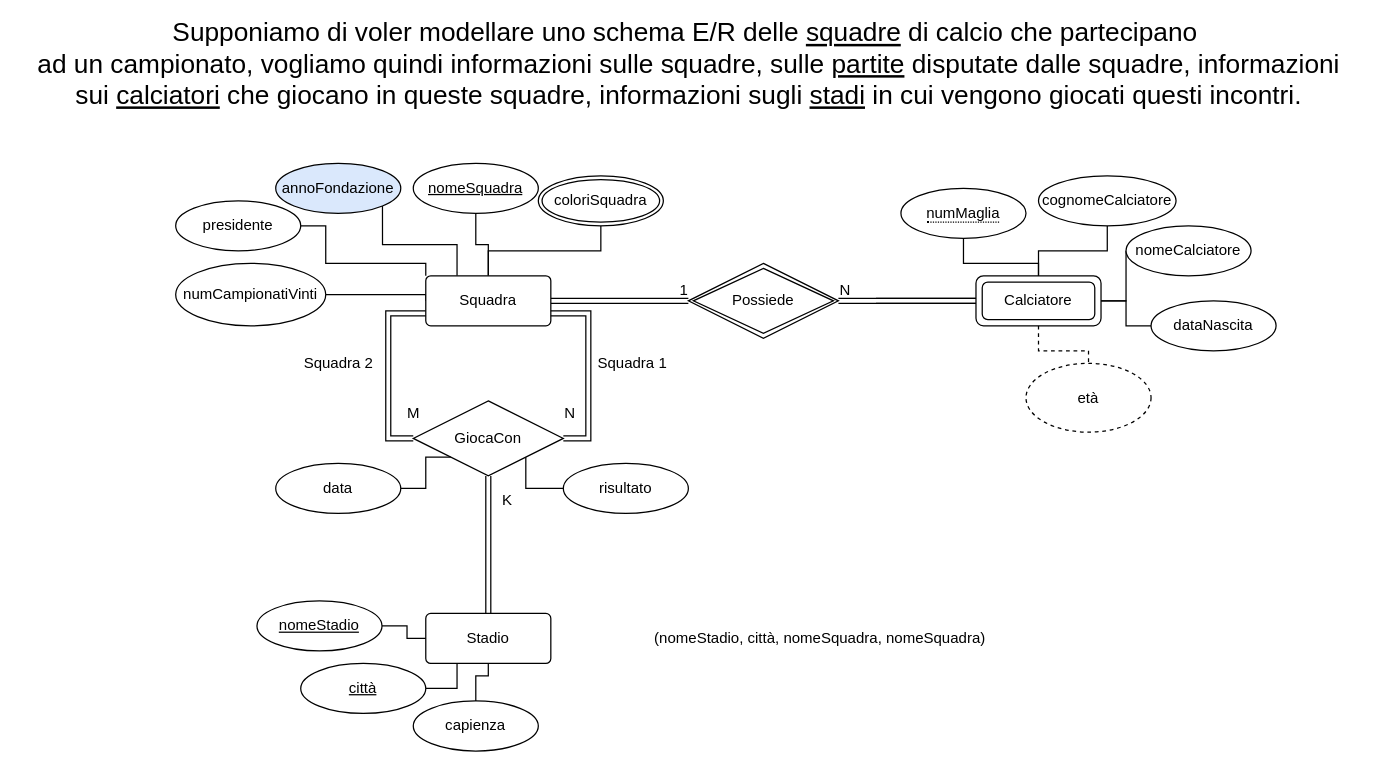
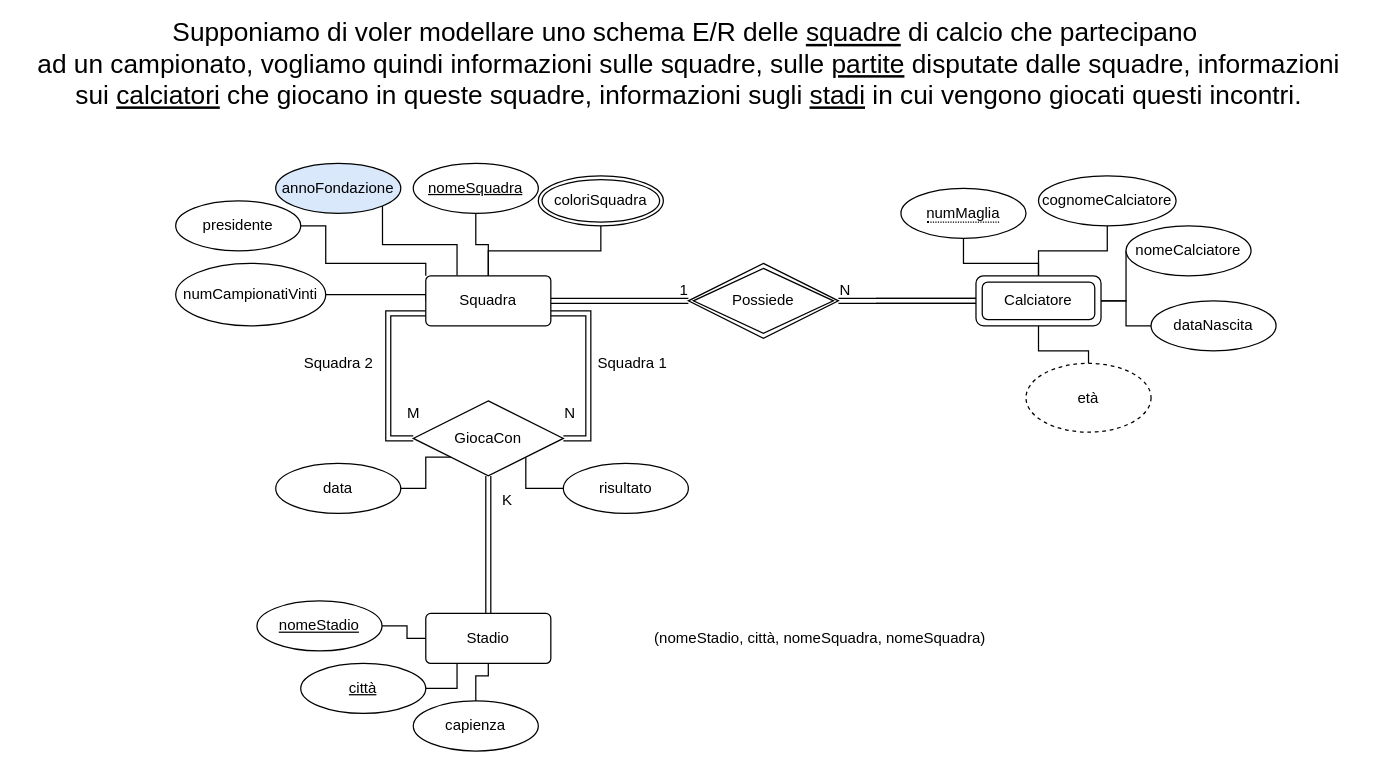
(1057, 351) -> (1057, 351)
